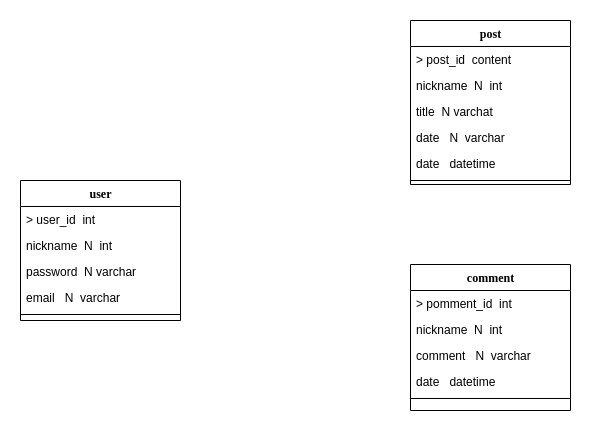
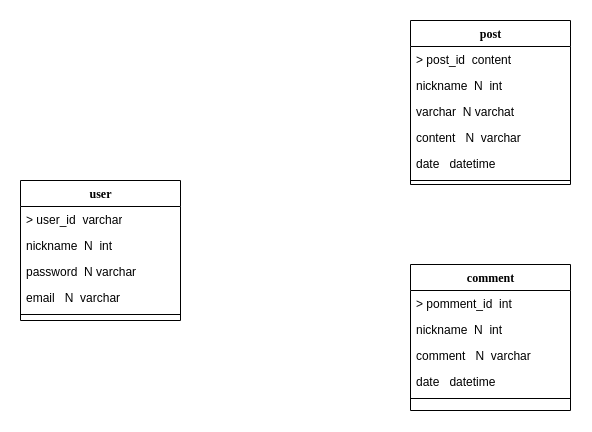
(462, 113) -> (472, 113)
(467, 139) -> (477, 139)
(66, 221) -> (81, 221)
